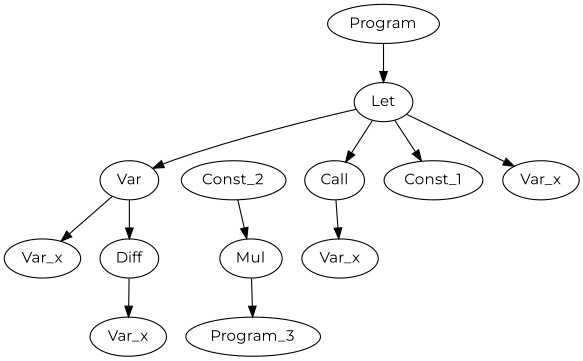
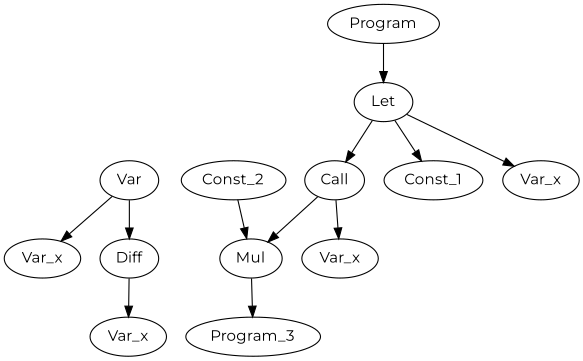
(259, 134) -> none
none -> (297, 216)
